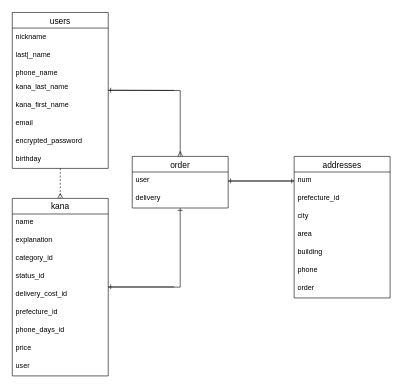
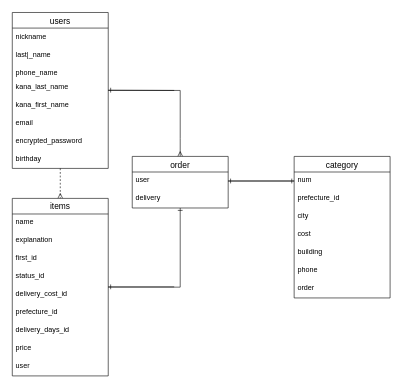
(342, 165) -> (342, 165)
(60, 207) -> (60, 207)
(306, 234) -> (306, 234)
(37, 258) -> (30, 258)
(41, 330) -> (45, 330)
